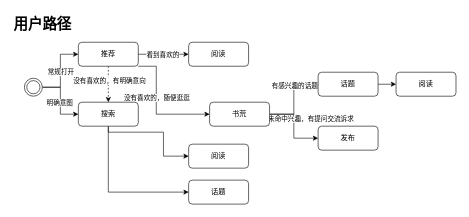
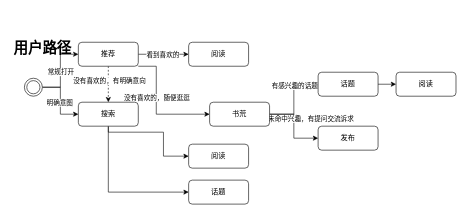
(42, 24) -> (42, 48)
